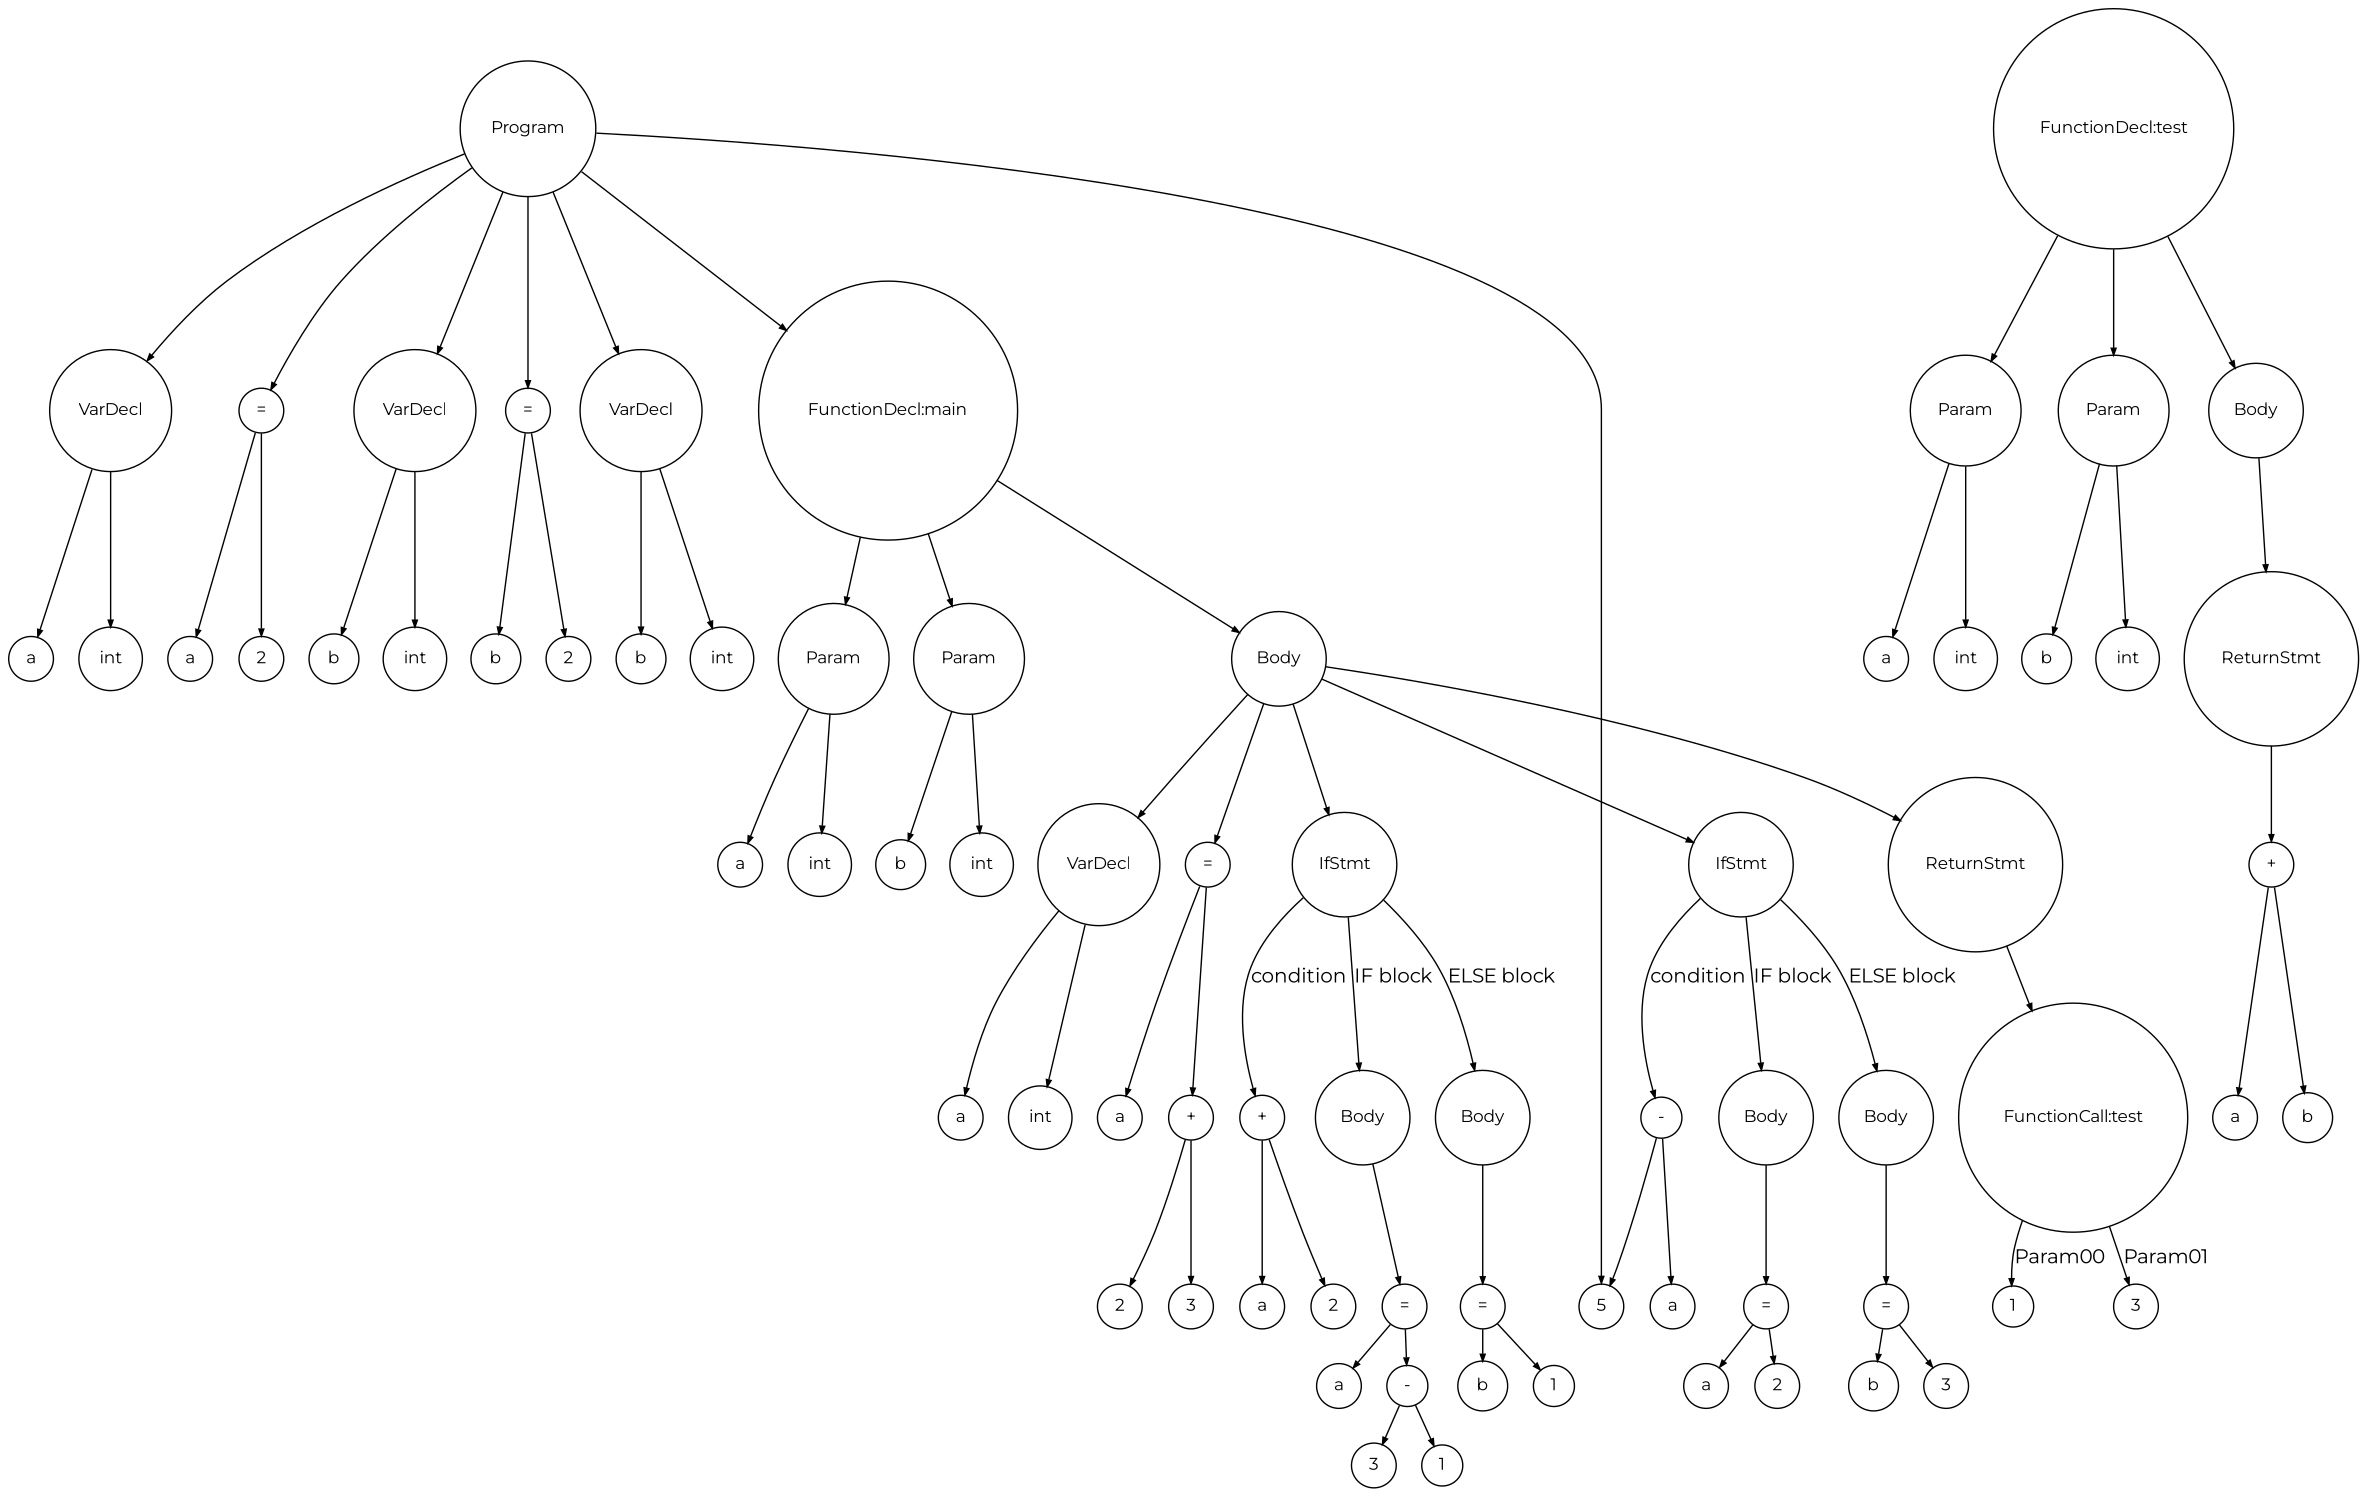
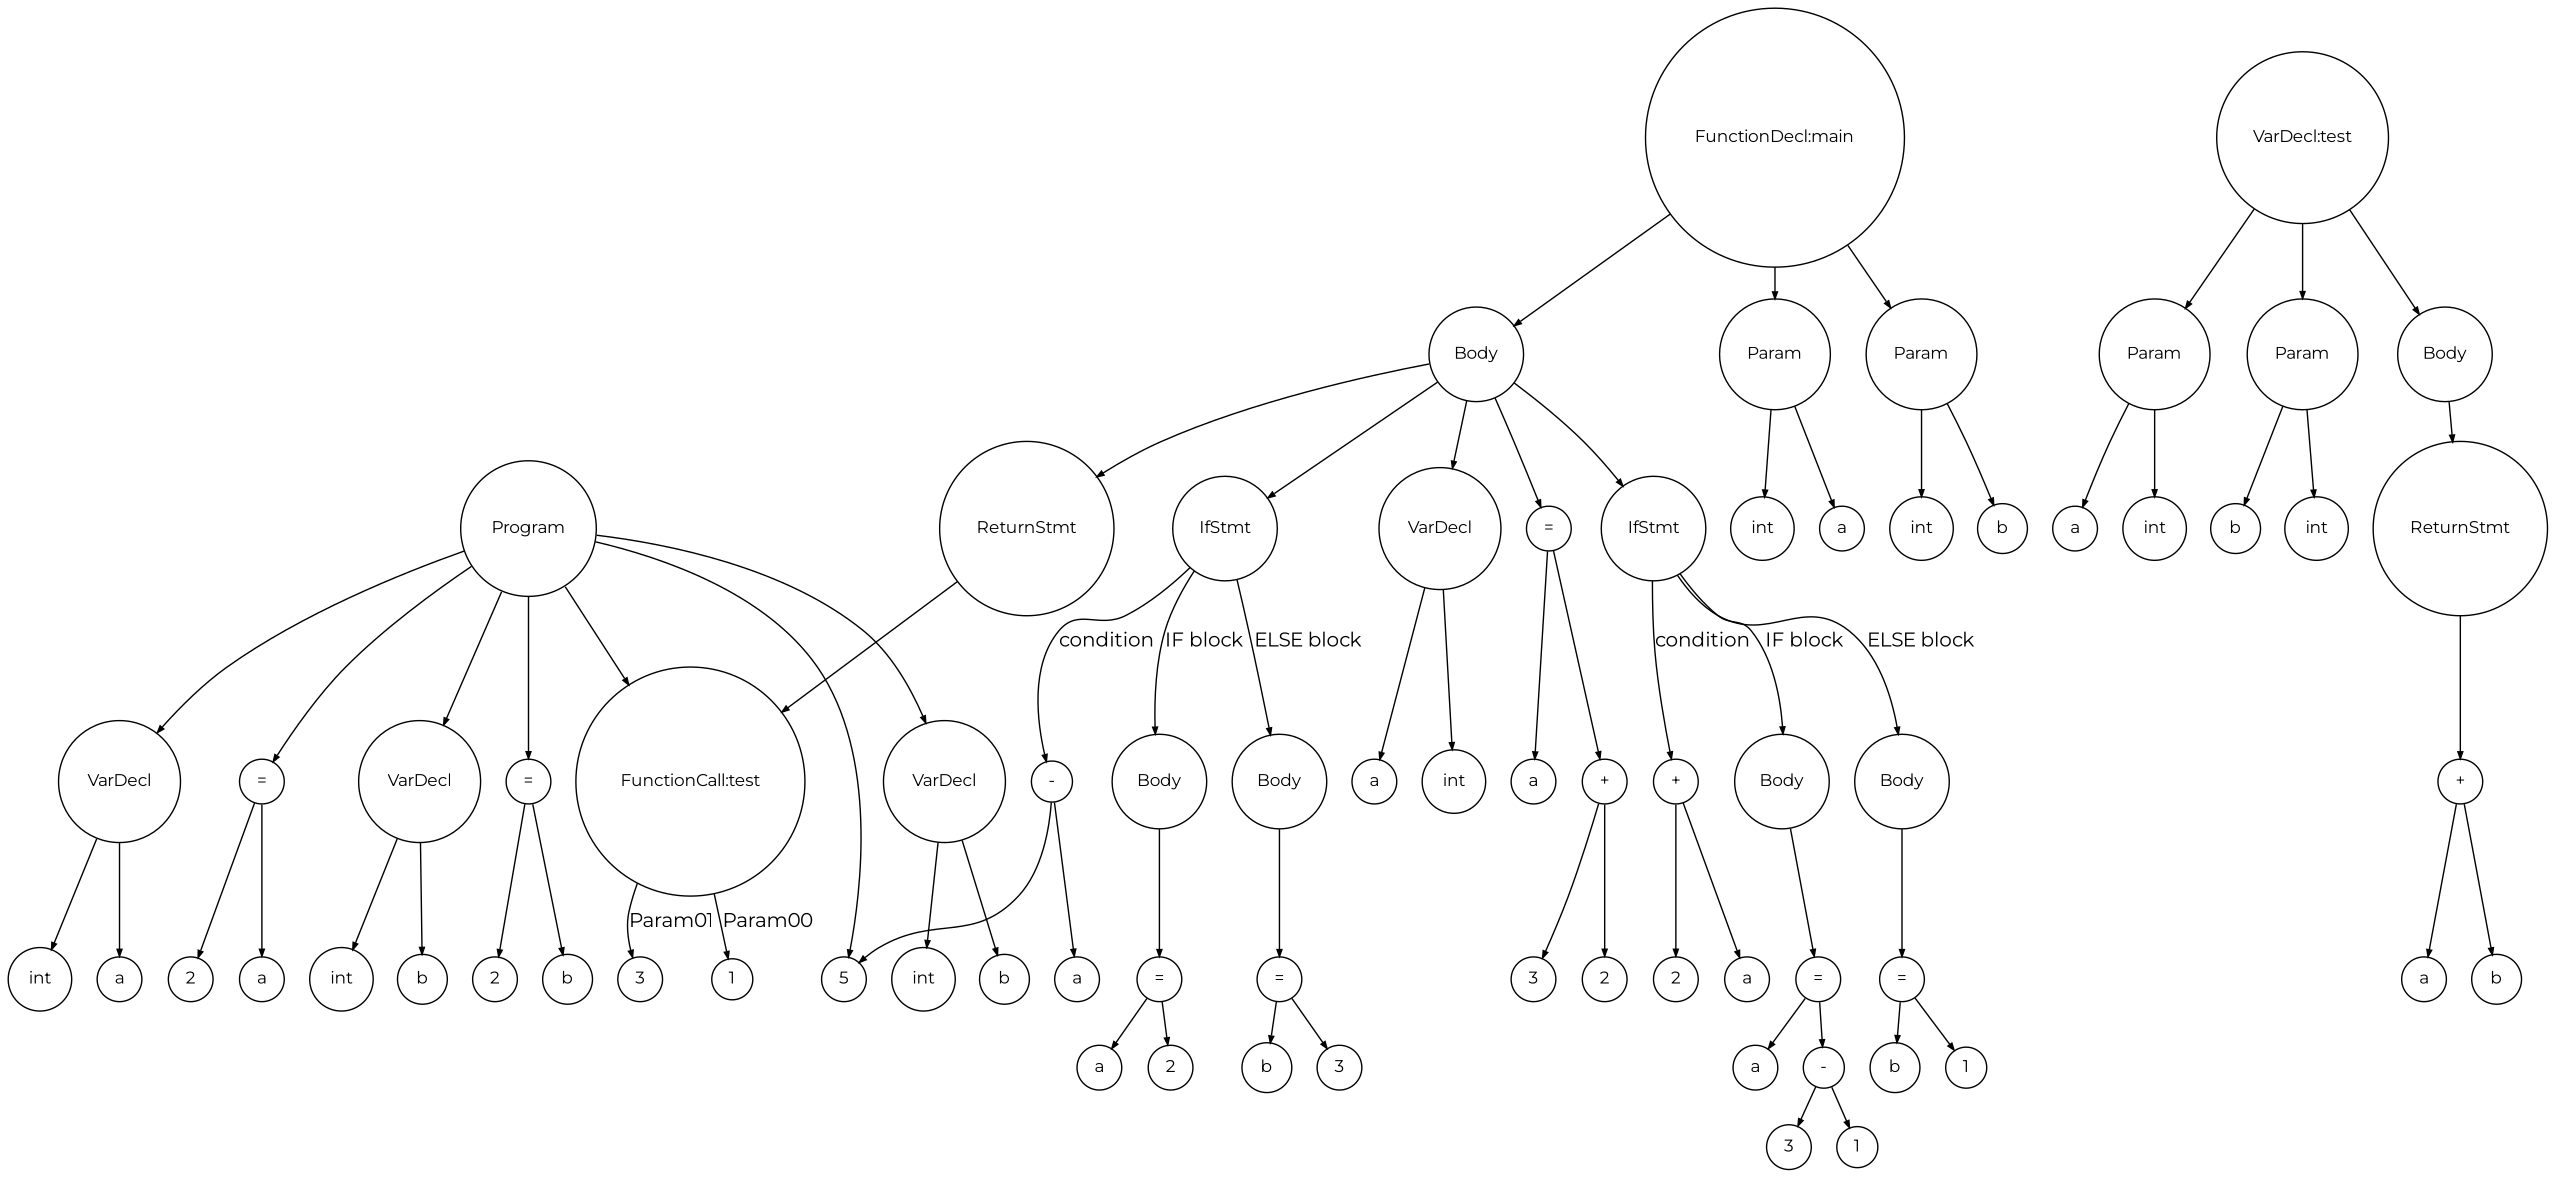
(2114, 129) -> (2303, 138)
(681, 249) -> (595, 633)
